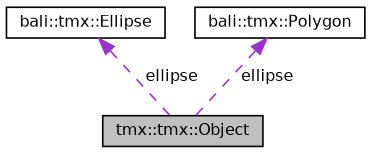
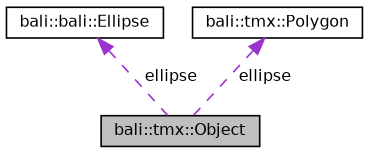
(86, 23) -> (85, 23)
(183, 131) -> (180, 131)
